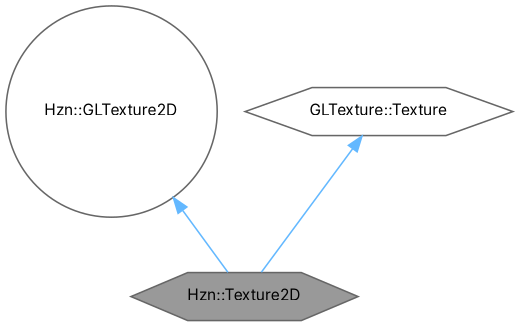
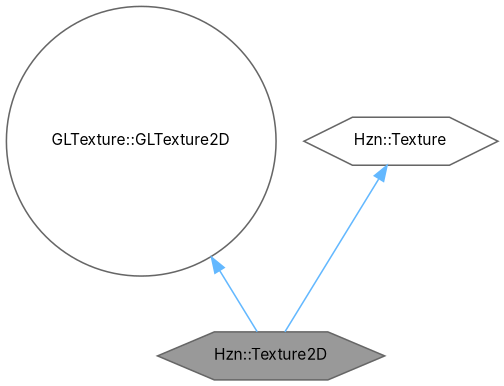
(112, 112) -> (141, 141)
(379, 112) -> (401, 141)
